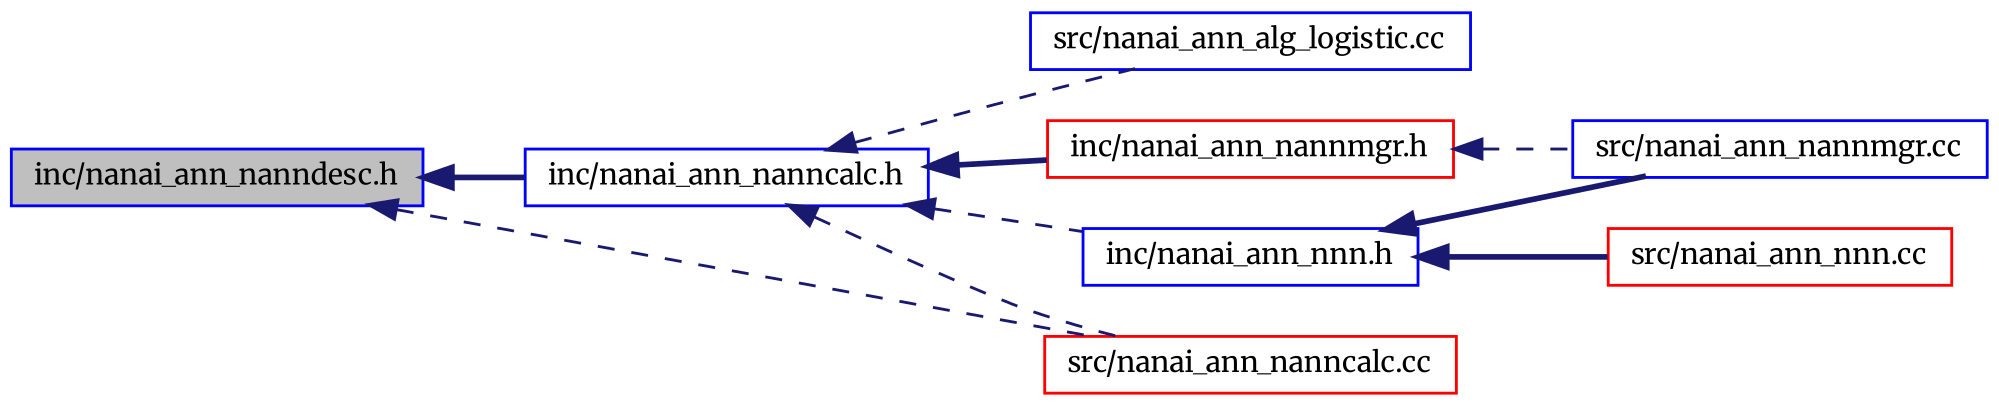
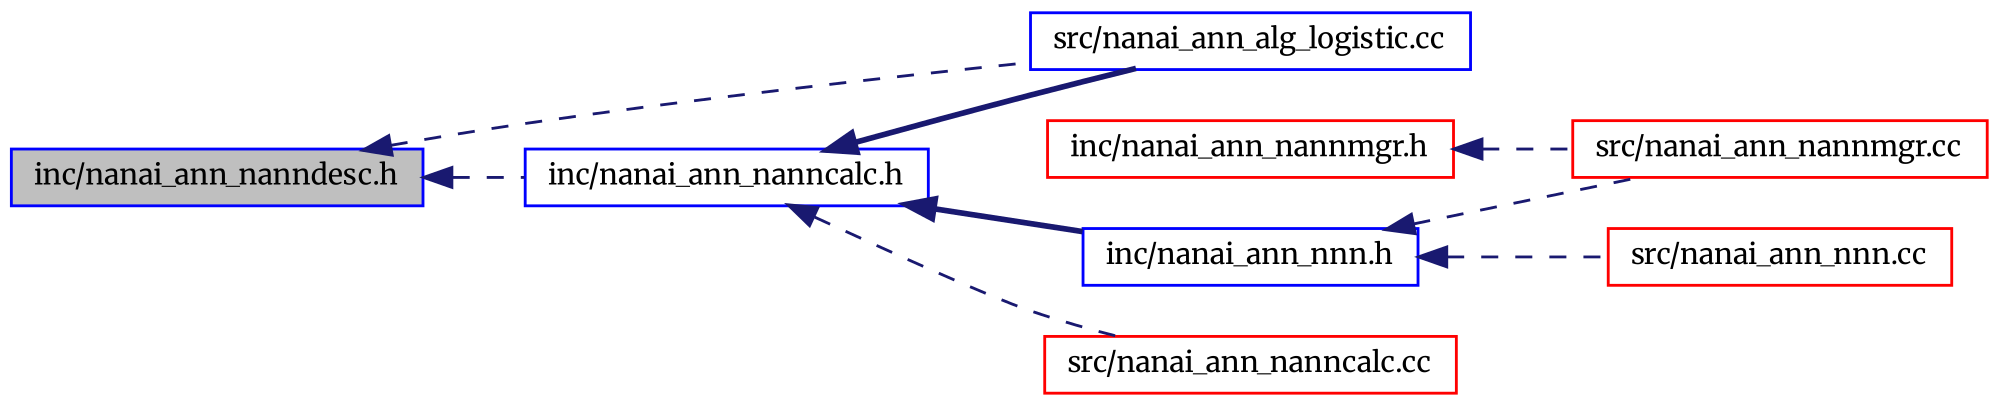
(995, 104) -> (995, 104)
(1780, 149) -> (1780, 149)
(1002, 163) -> none
(489, 177) -> (489, 177)
(1530, 200) -> (1530, 200)
(1008, 220) -> (1008, 220)
(1527, 257) -> (1527, 257)
(748, 274) -> (710, 99)
